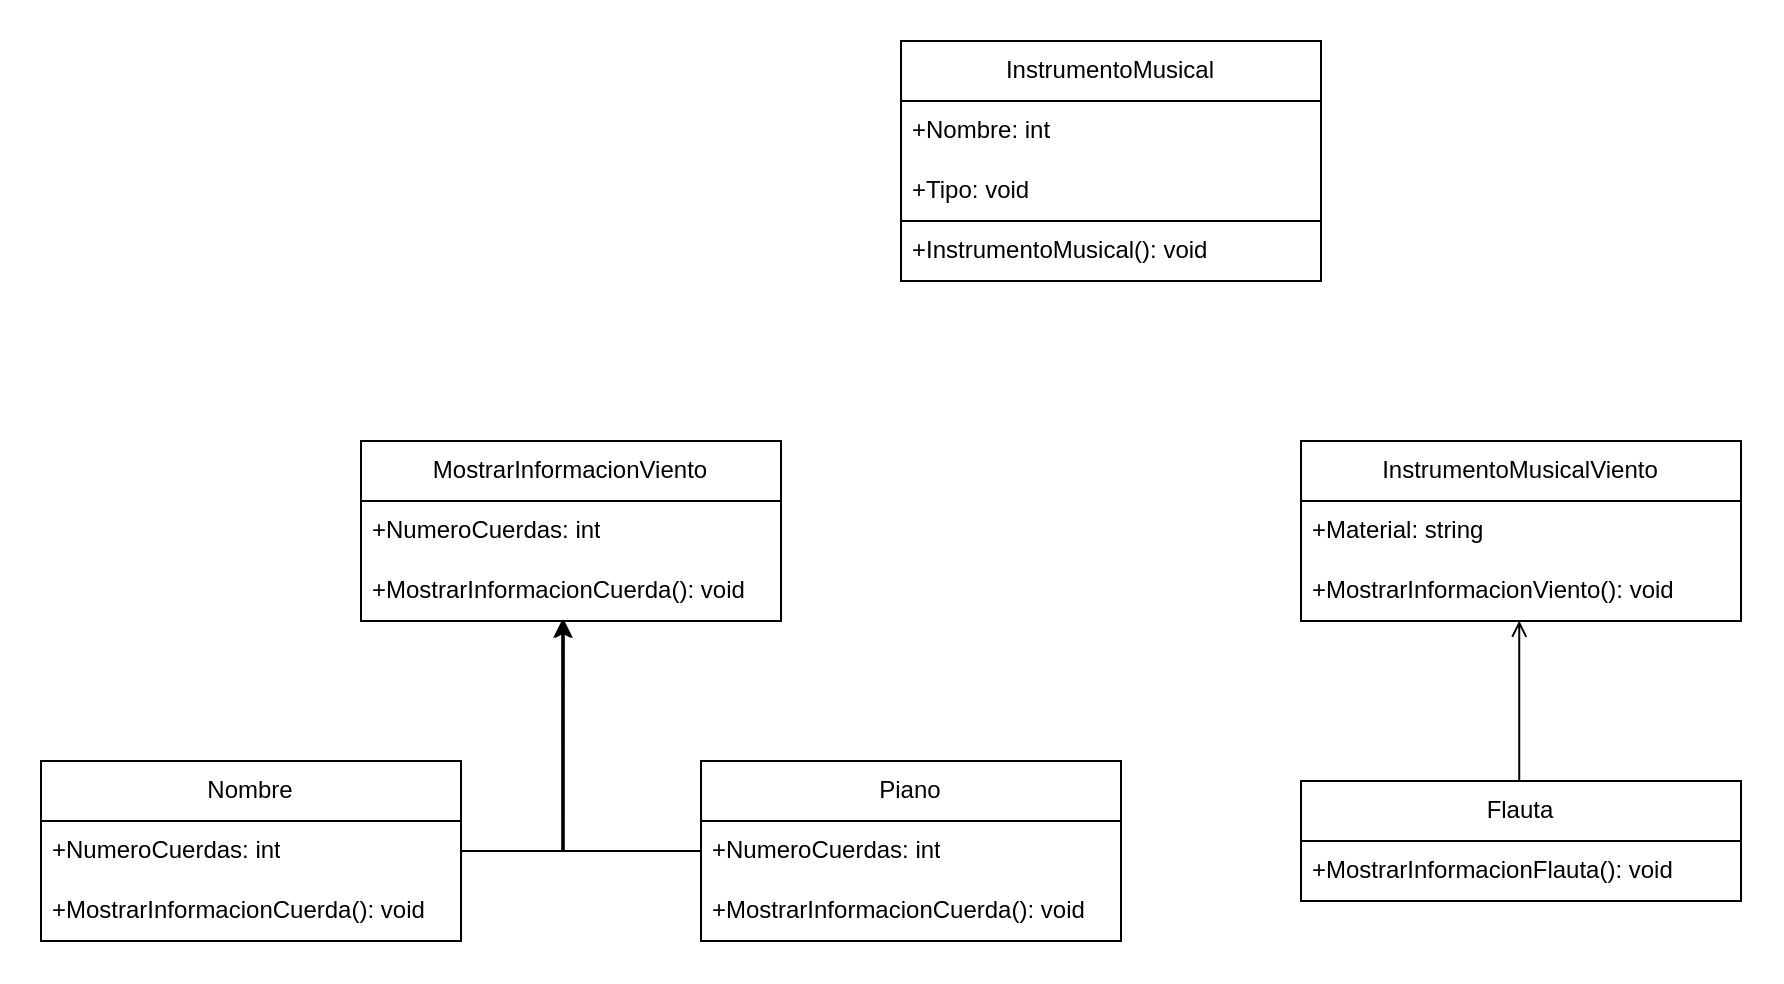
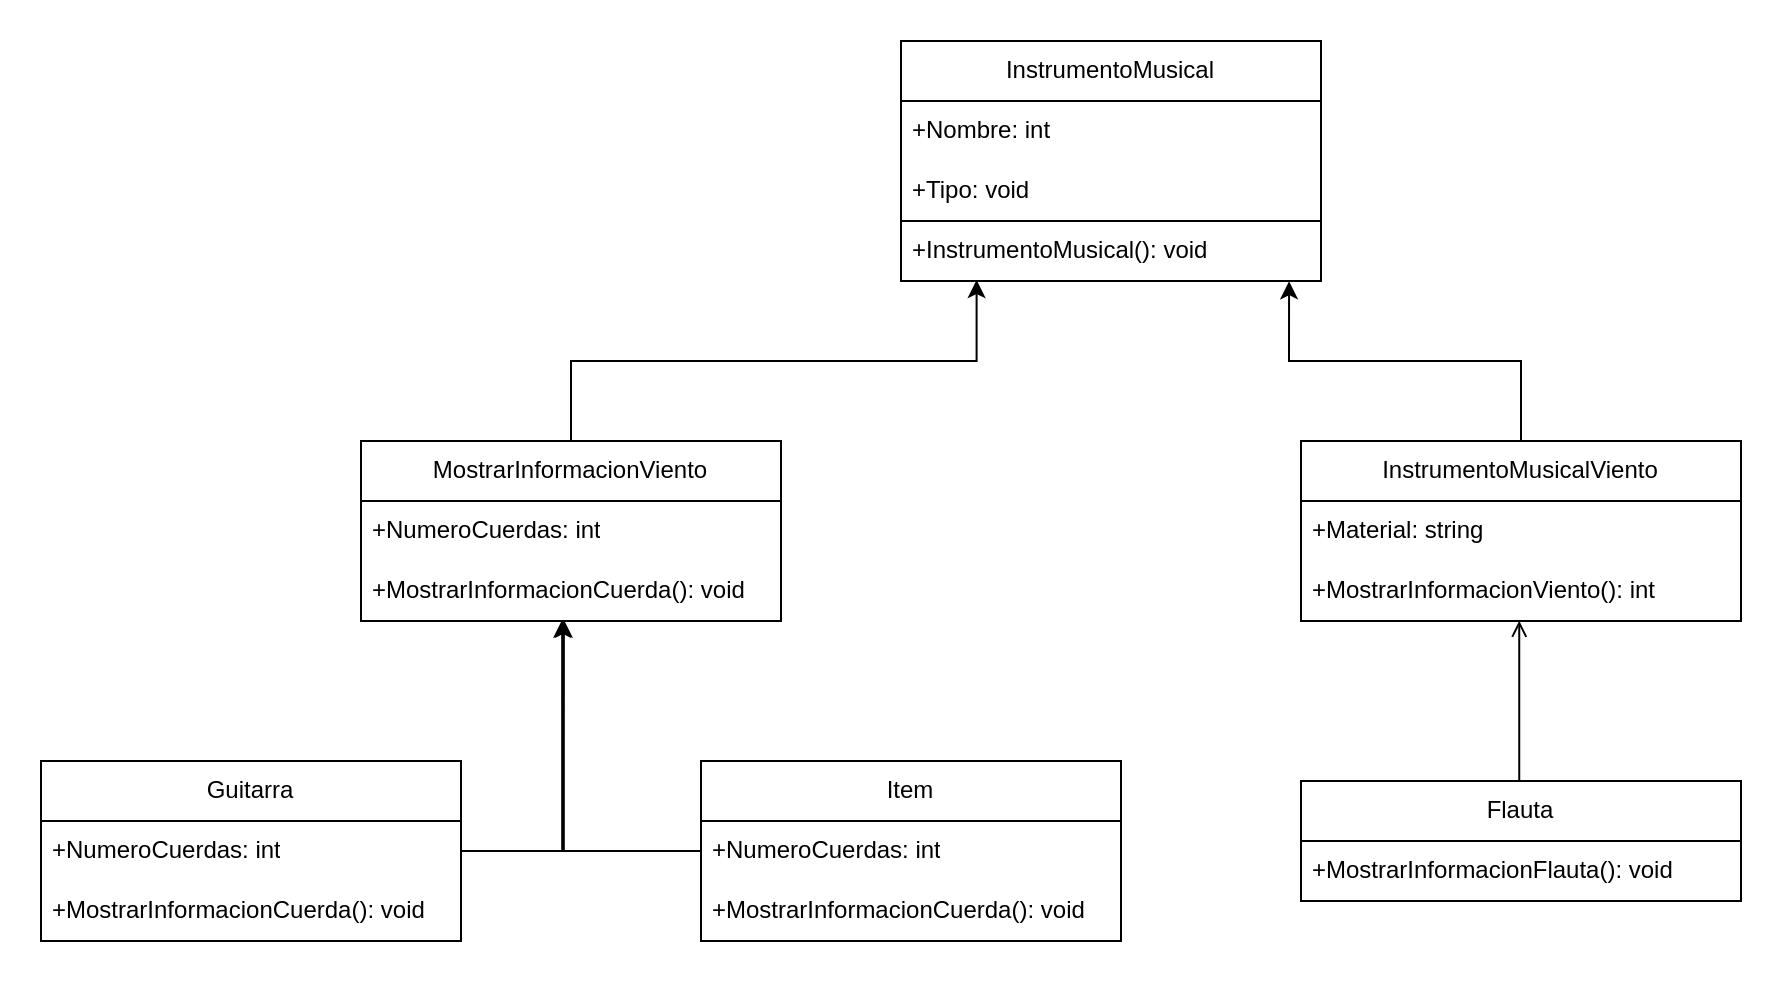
none -> (767, 361)
none -> (1412, 361)
(1519, 591) -> (1512, 591)
(251, 791) -> (251, 791)
(911, 791) -> (911, 791)
